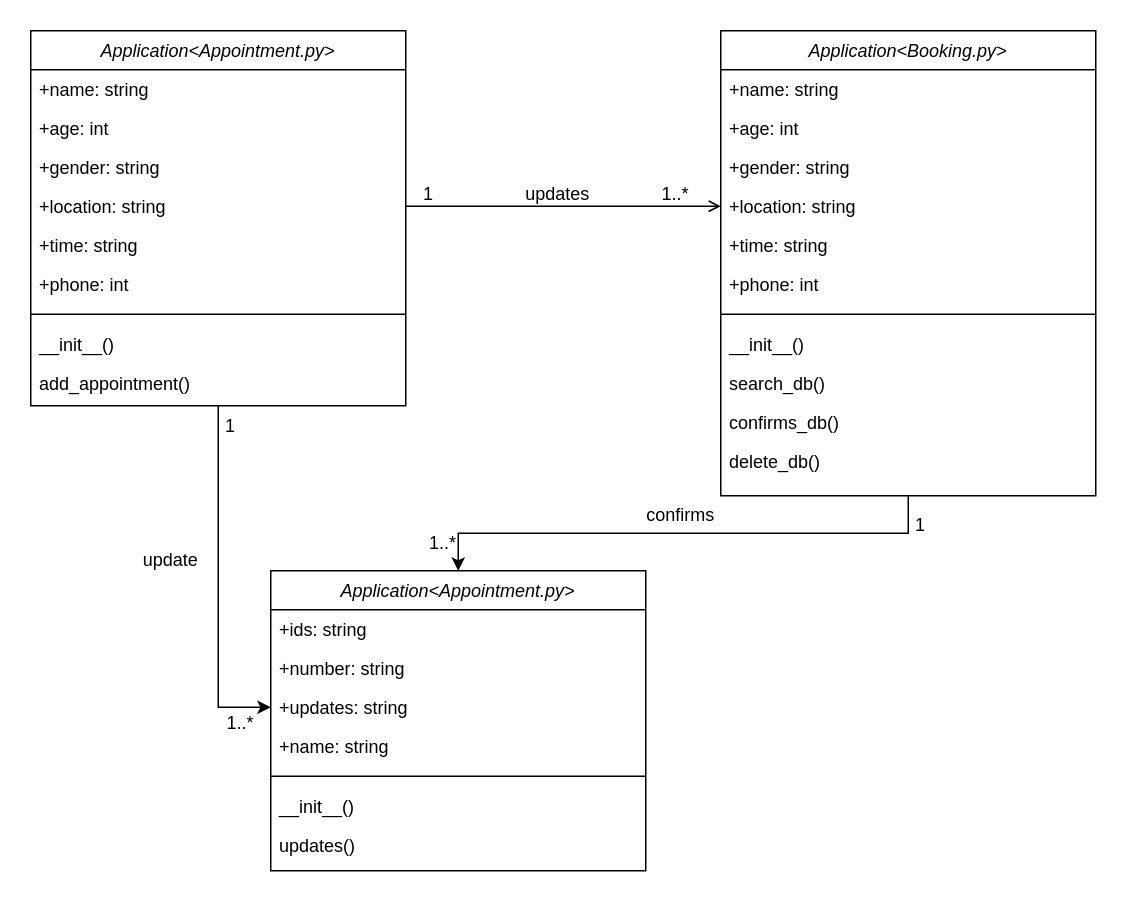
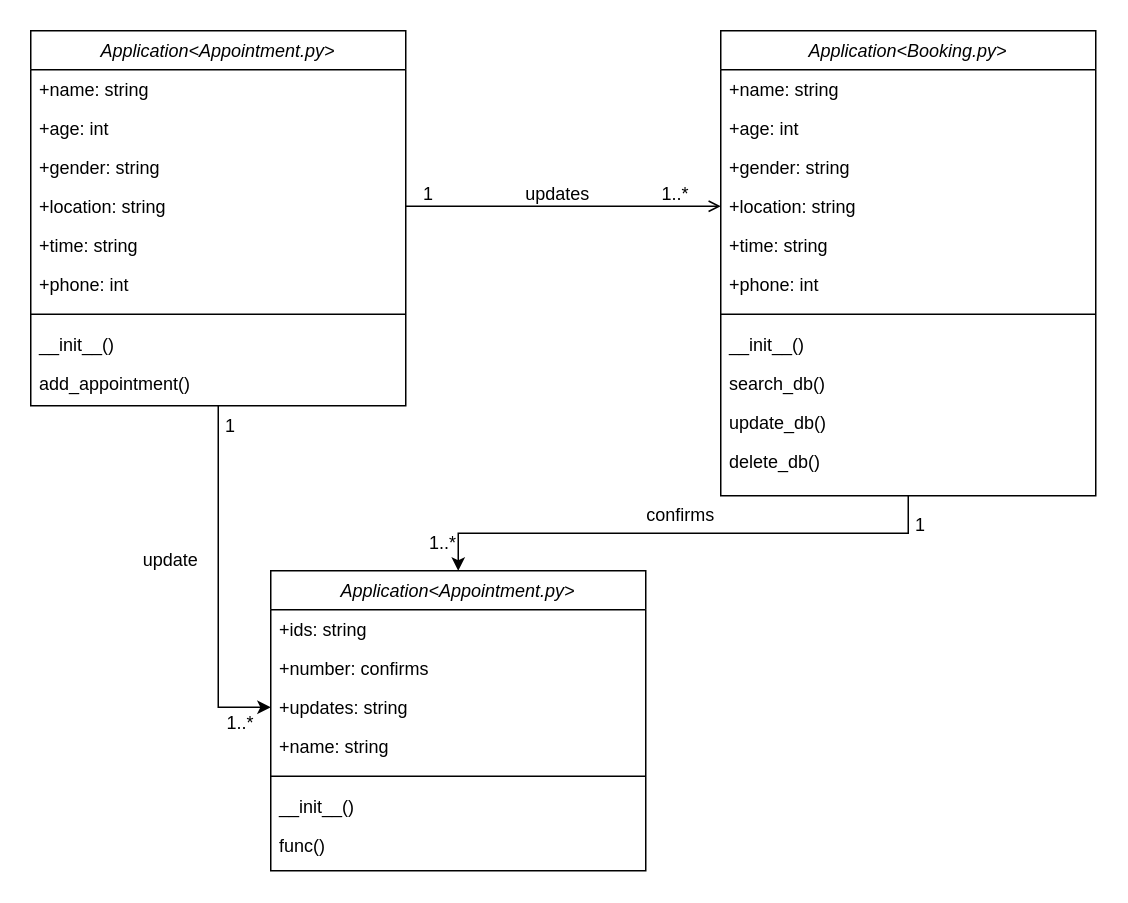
(792, 423) -> (784, 423)
(348, 669) -> (358, 669)
(324, 846) -> (309, 846)
